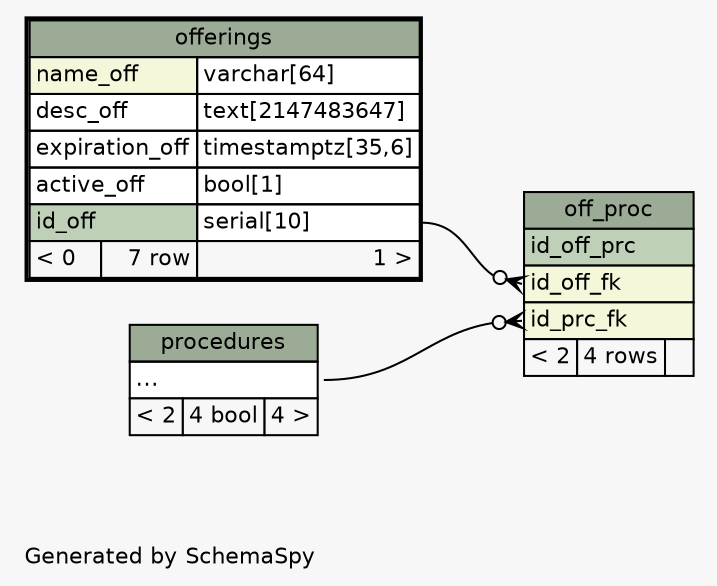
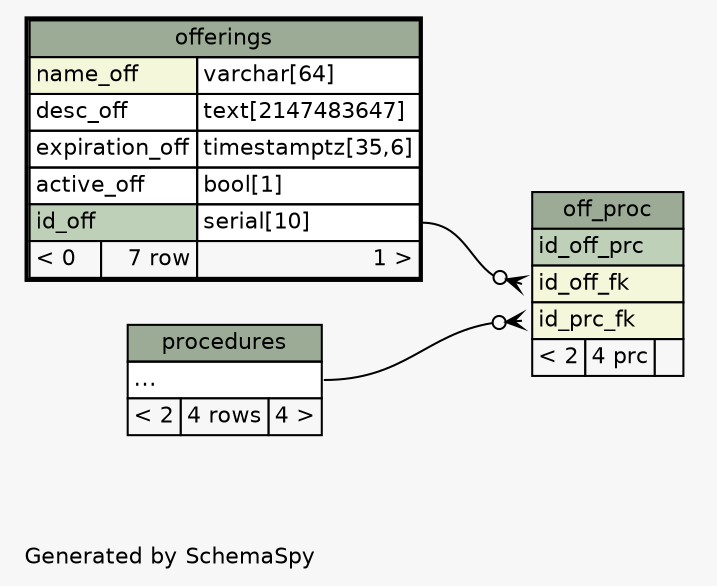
(621, 357) -> (620, 357)
(224, 416) -> (225, 416)
